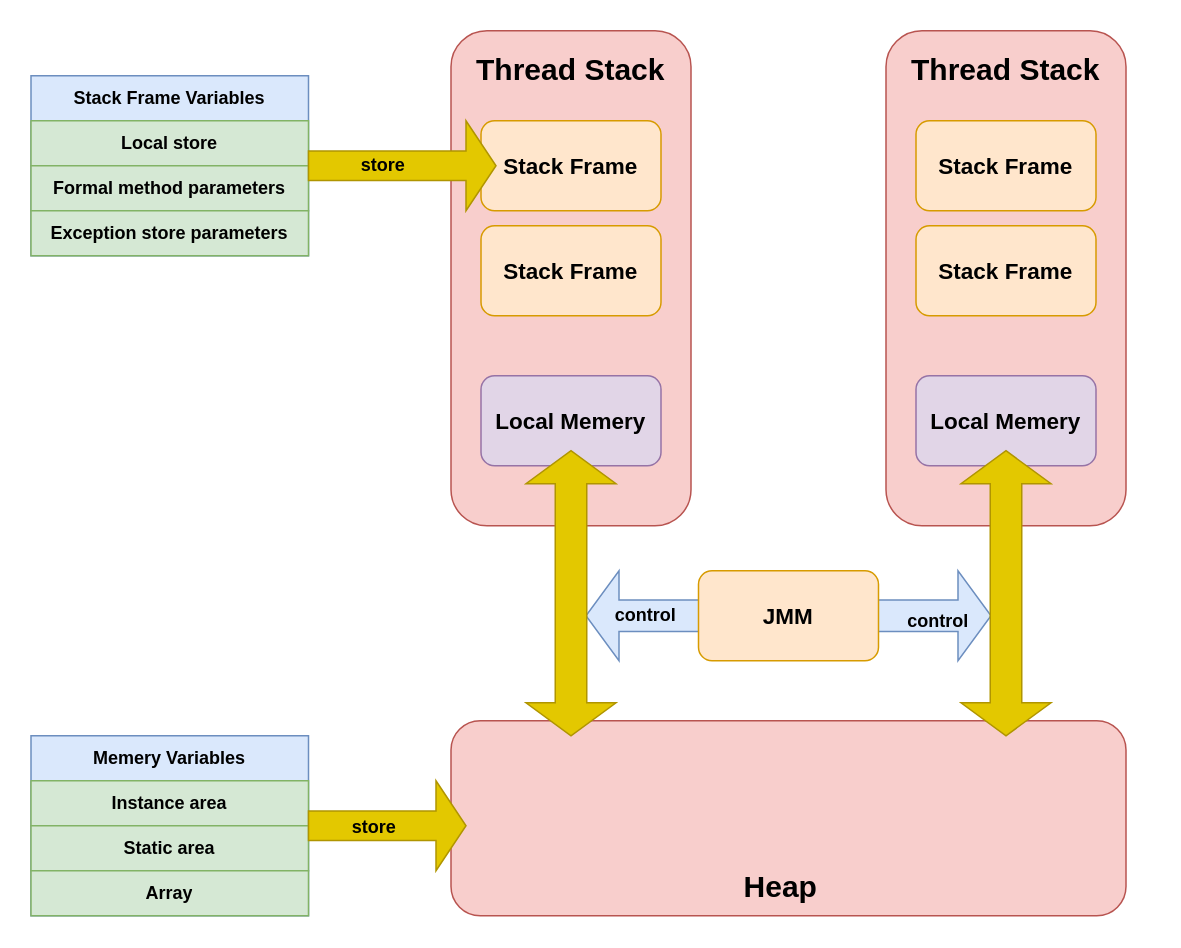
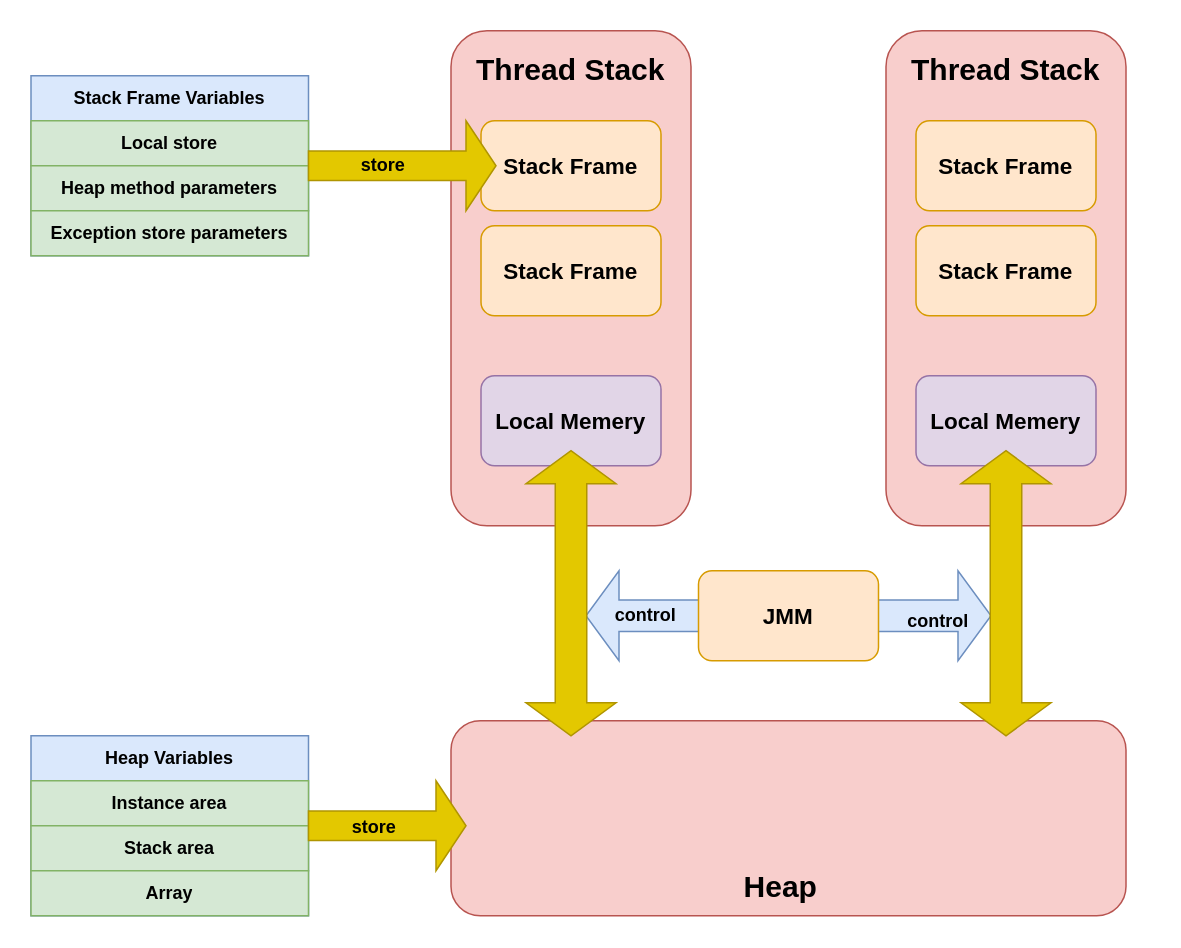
(170, 188) -> (170, 188)
(170, 758) -> (170, 758)
(170, 848) -> (170, 848)
